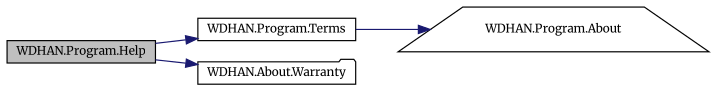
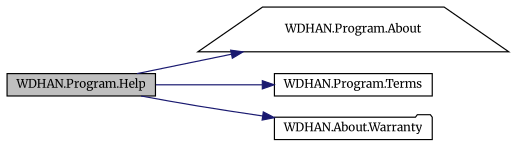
(387, 29) -> (184, 64)
